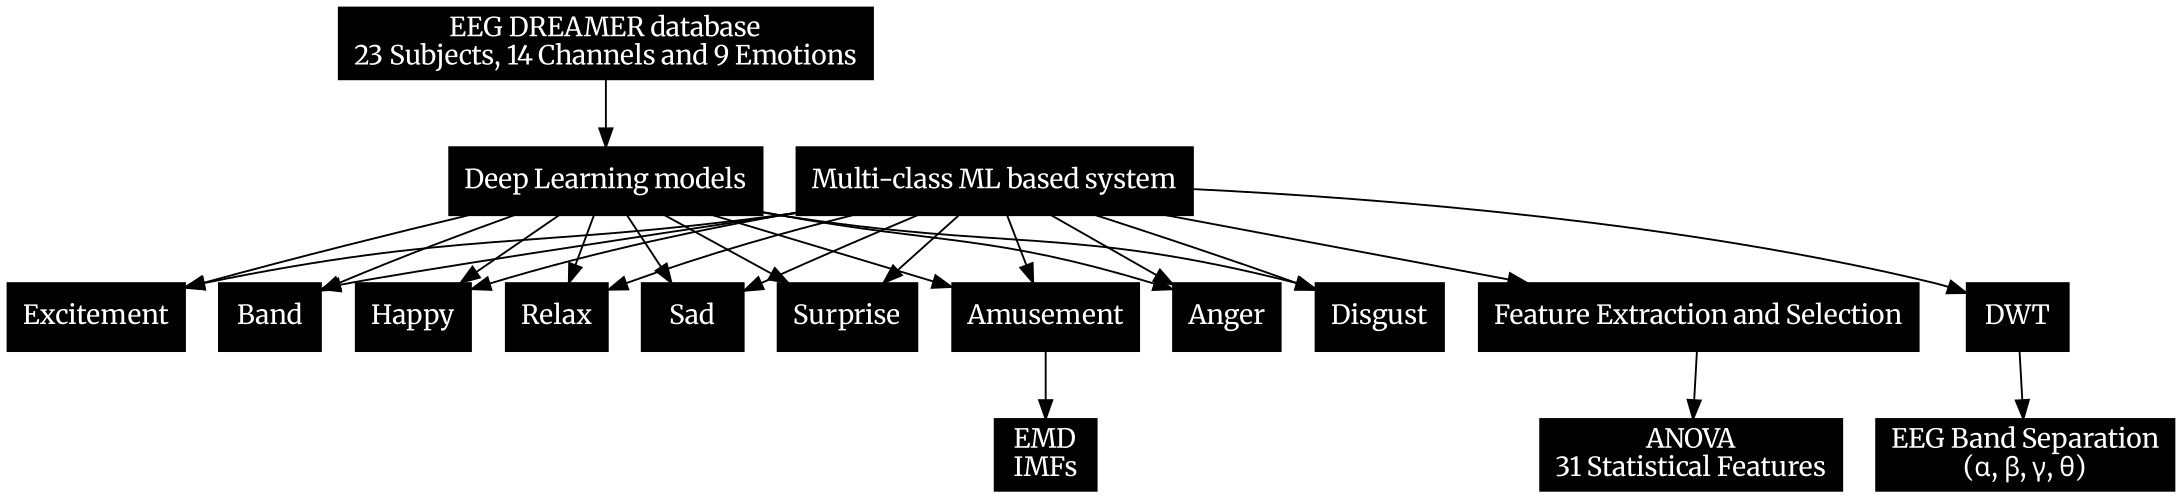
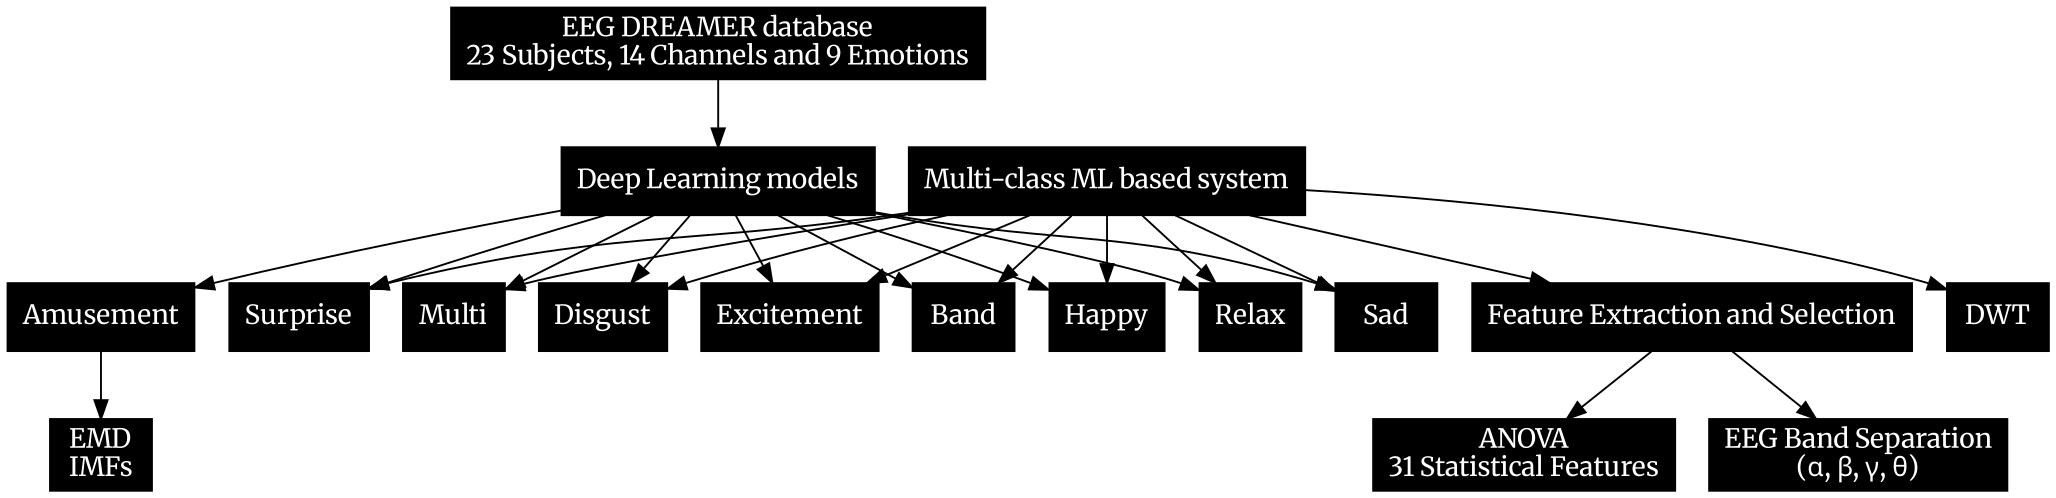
(1017, 240) -> none
(1227, 317) -> (454, 317)
(2021, 376) -> (1767, 379)
